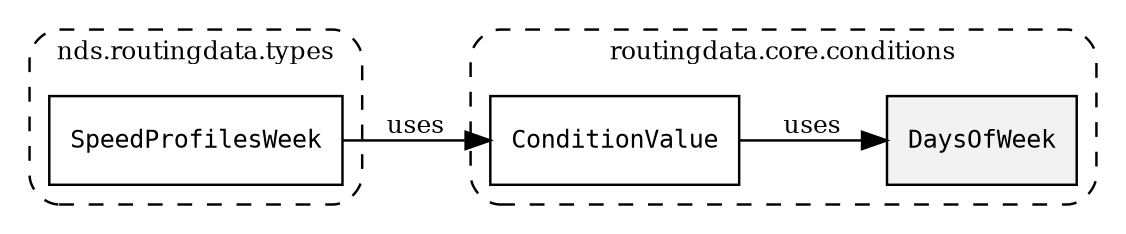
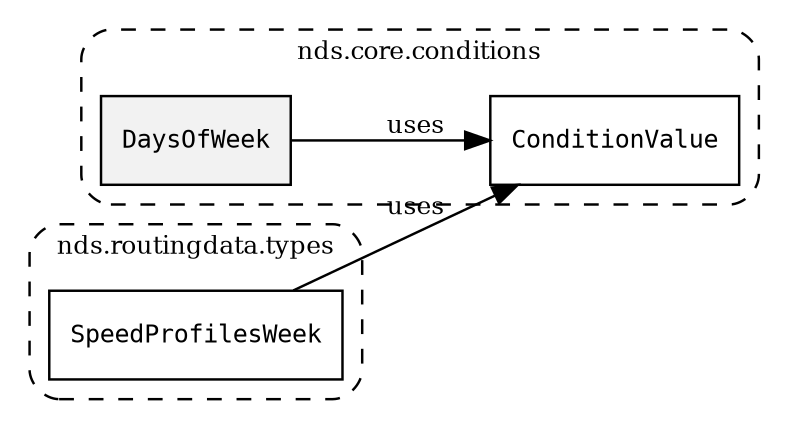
(784, 53) -> (420, 53)
(801, 140) -> (378, 140)
